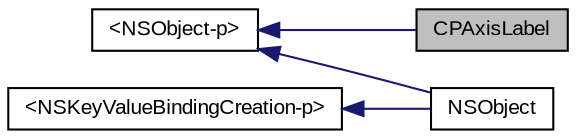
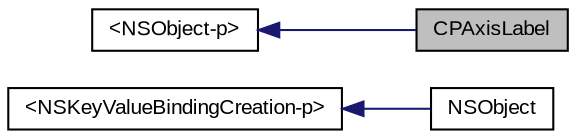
(355, 73) -> none
